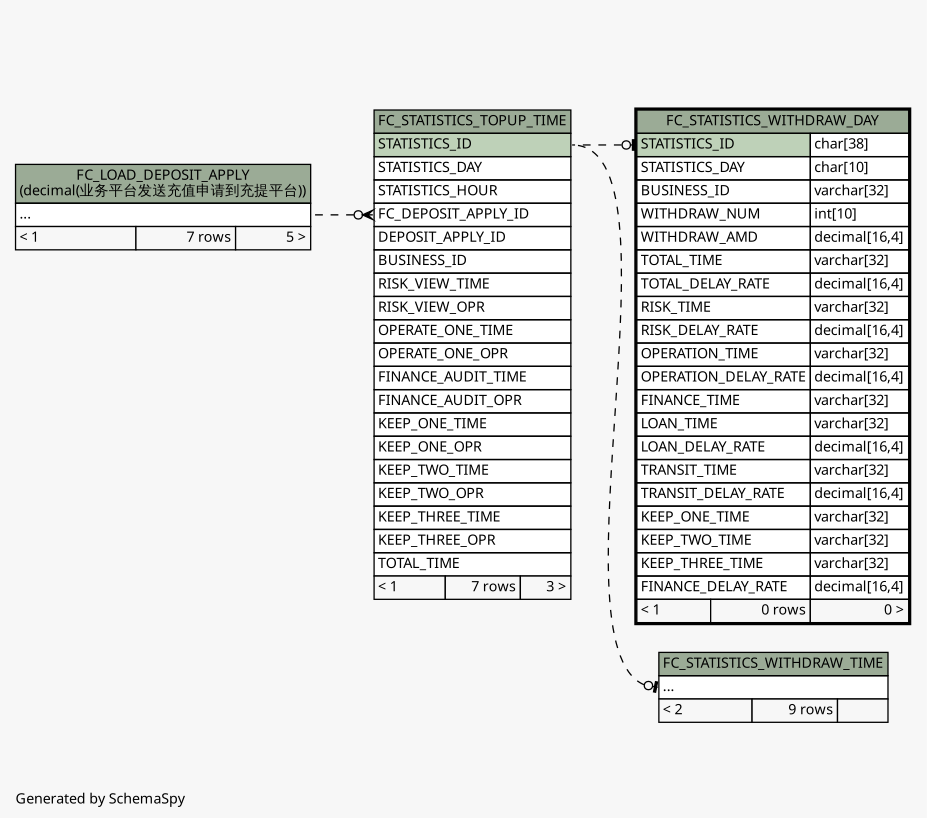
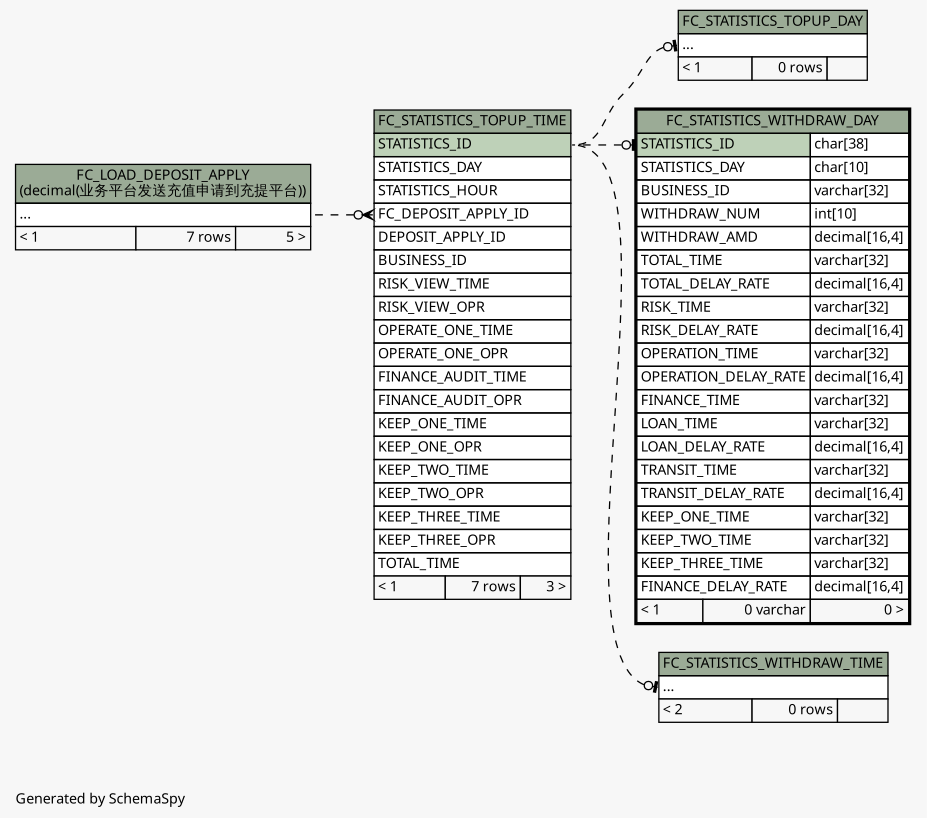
none -> (773, 45)
(784, 610) -> (775, 610)
(811, 710) -> (811, 710)
